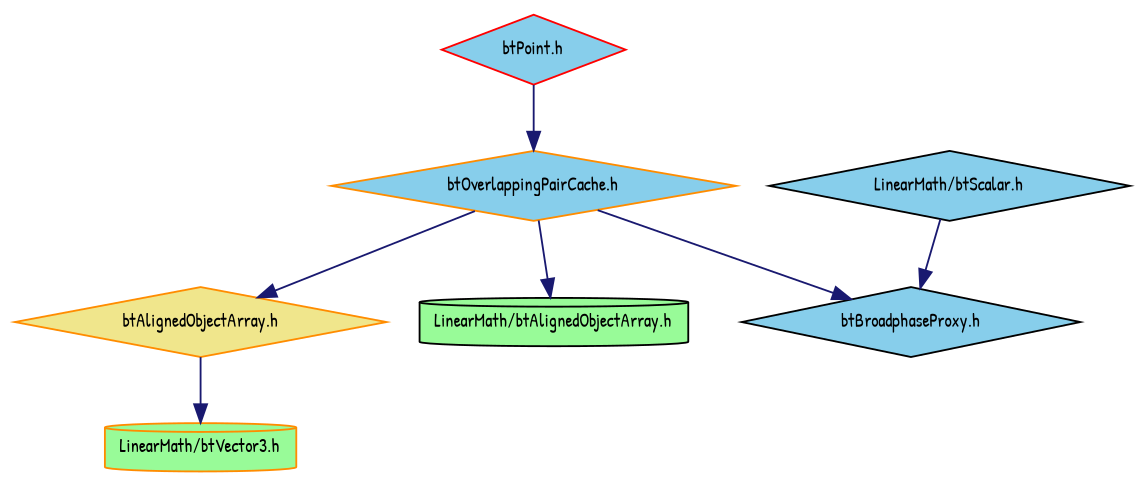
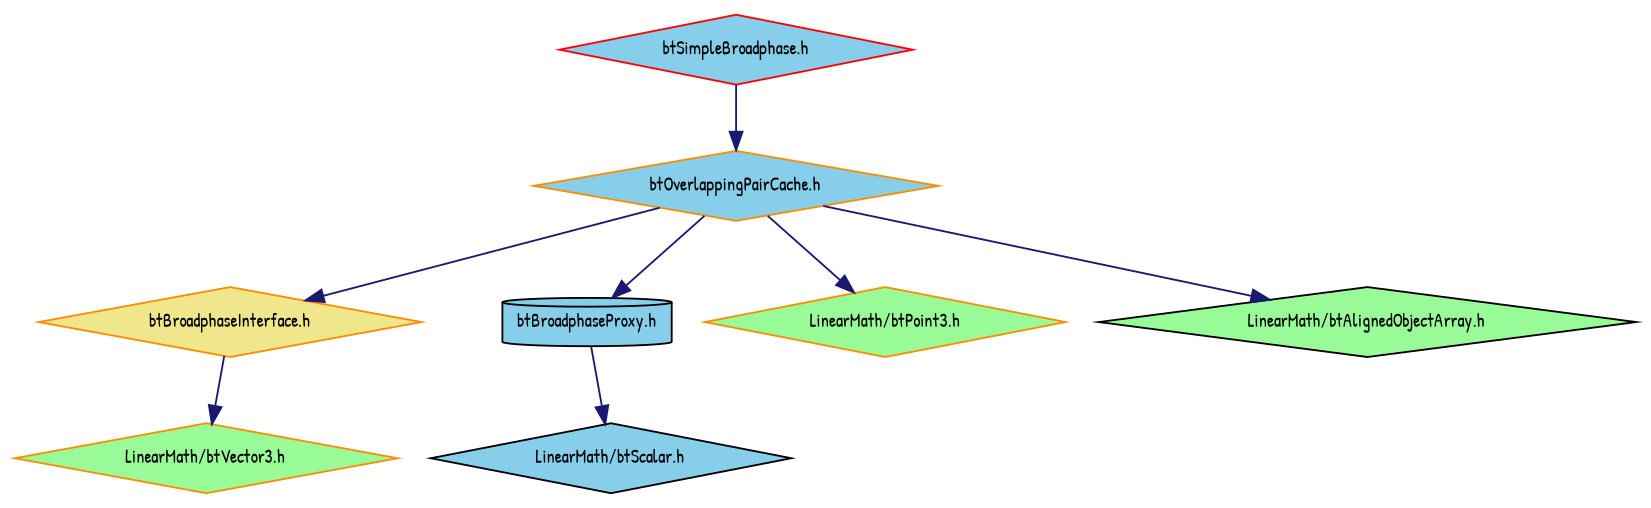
(534, 50) -> (736, 50)
(933, 245) -> (596, 376)
(201, 322) -> (230, 322)
(554, 322) -> (1367, 322)
none -> (885, 322)
(911, 322) -> (587, 322)
(201, 447) -> (206, 458)
